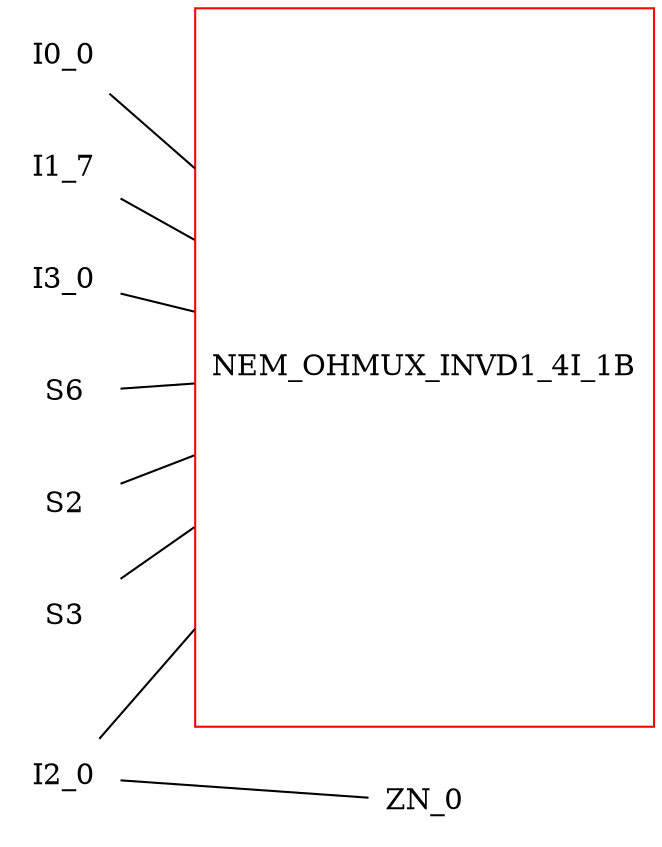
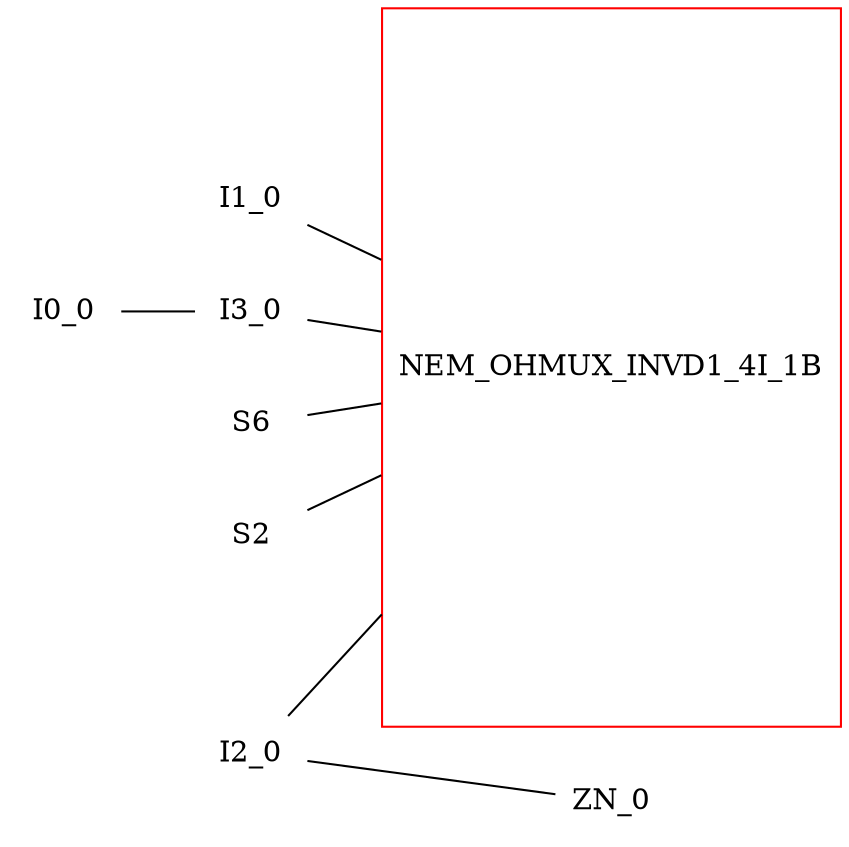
(152, 131) -> (158, 311)
(64, 168) -> (251, 199)
(64, 617) -> none
